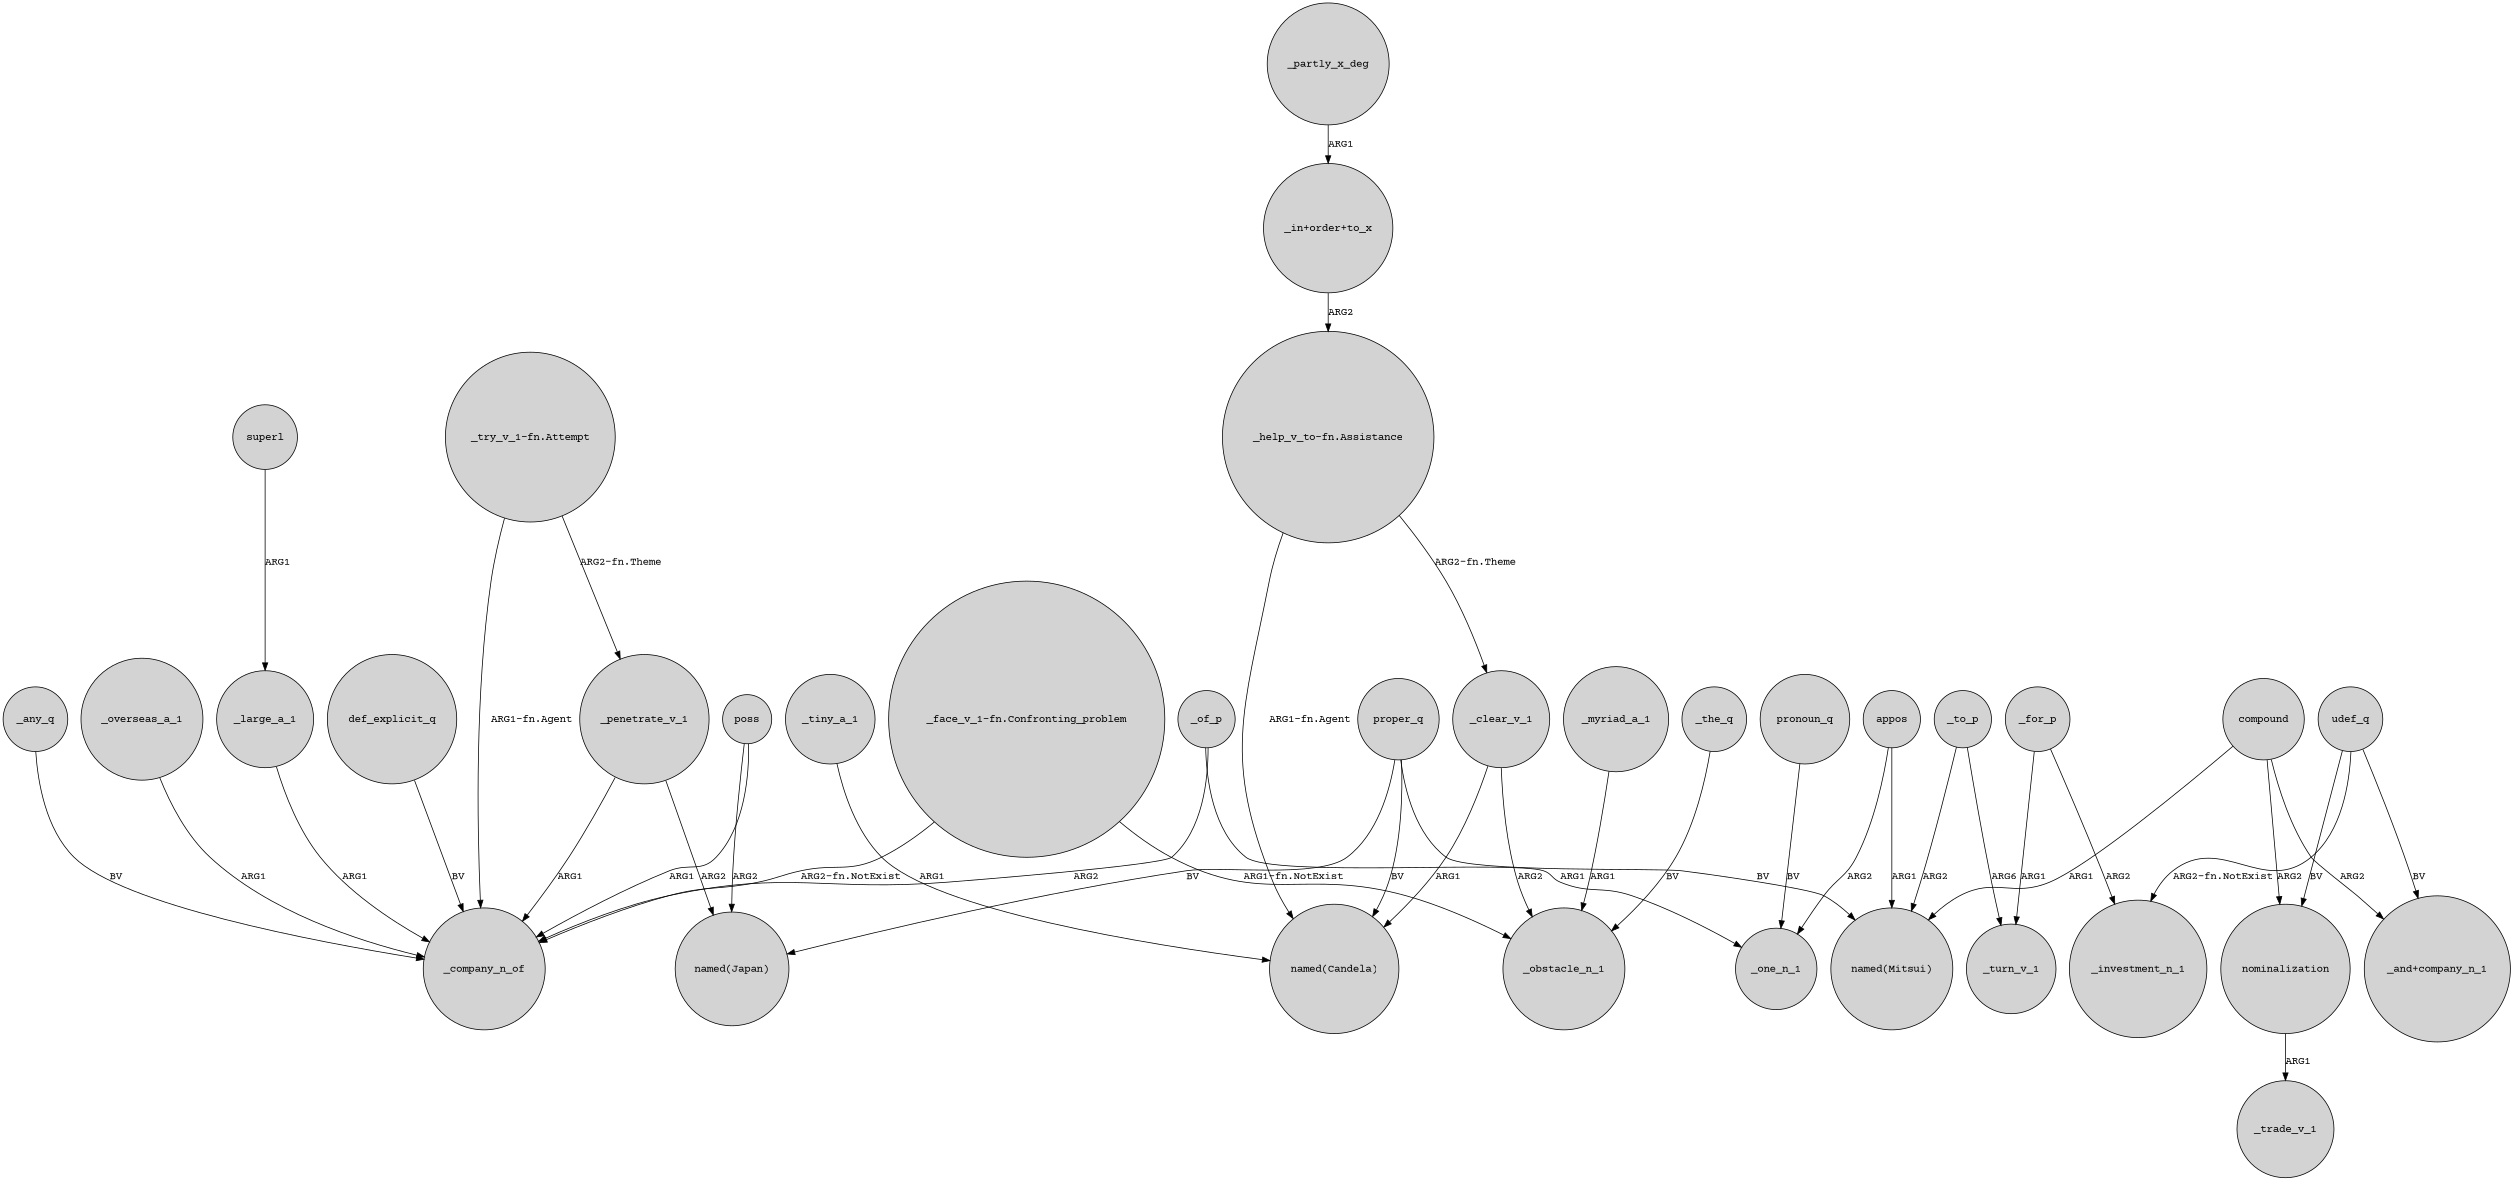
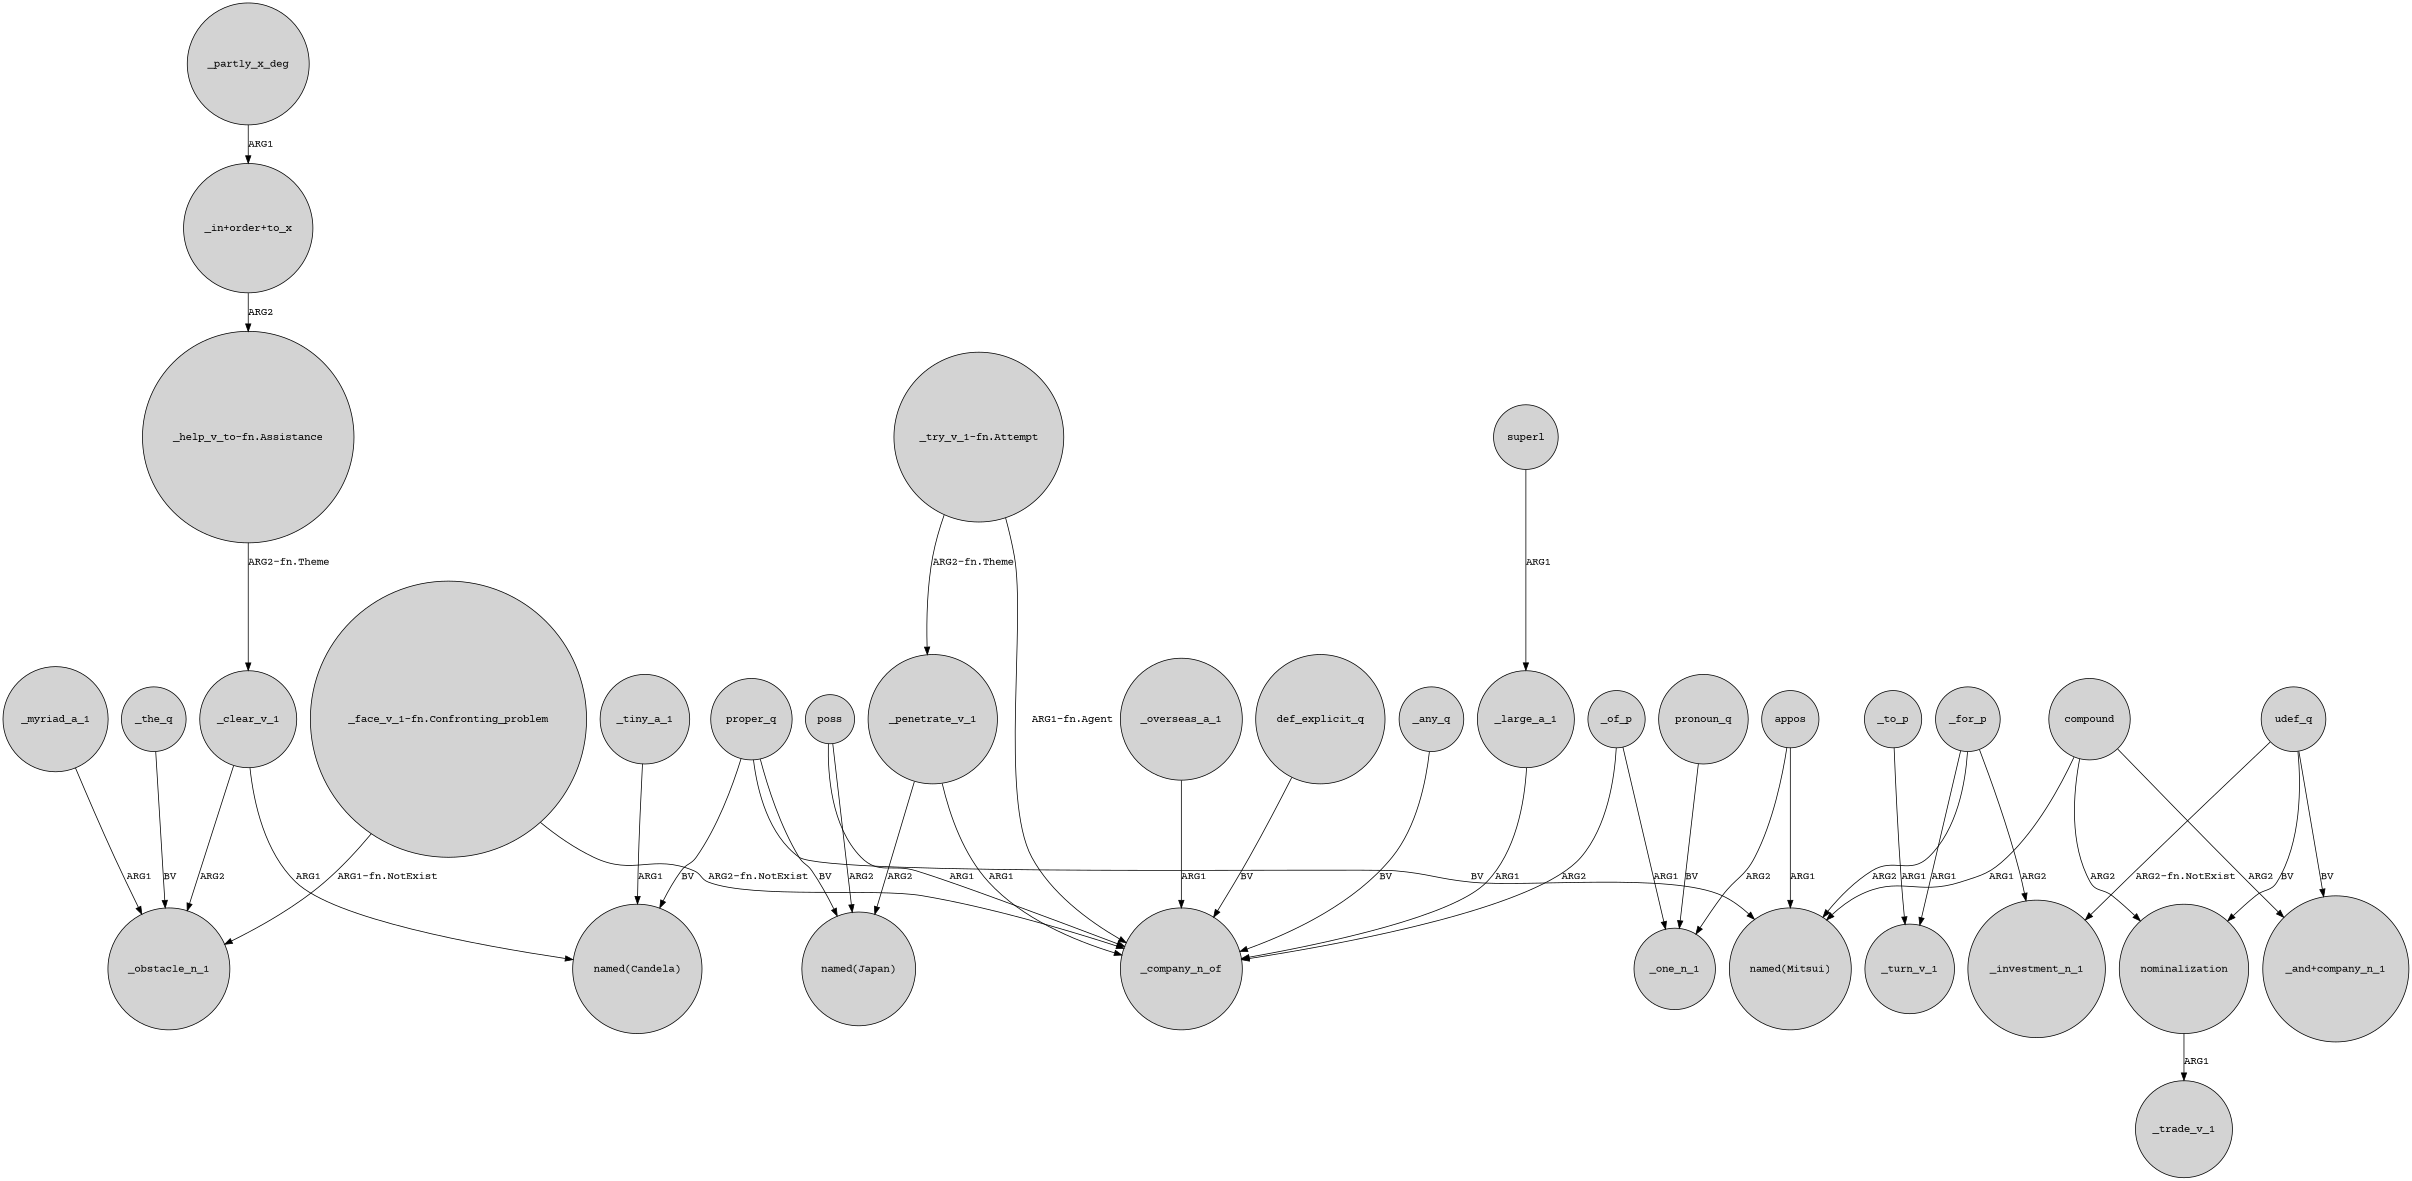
(1244, 724) -> none
(1936, 826) -> (1926, 859)
(2004, 876) -> (1914, 876)
